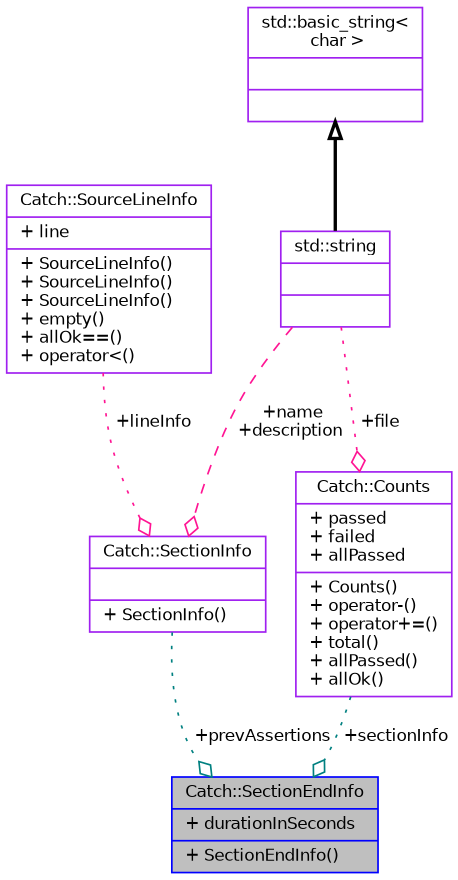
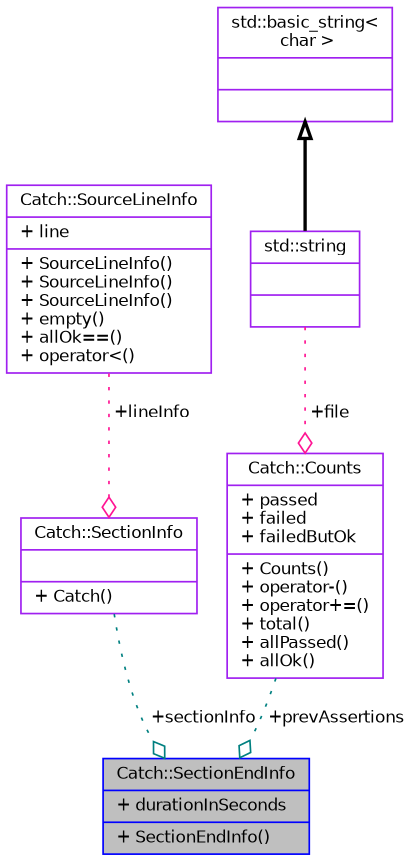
(232, 416) -> none
(358, 556) -> (299, 537)
(165, 615) -> (74, 597)
(261, 737) -> (201, 718)
(394, 737) -> (334, 718)
